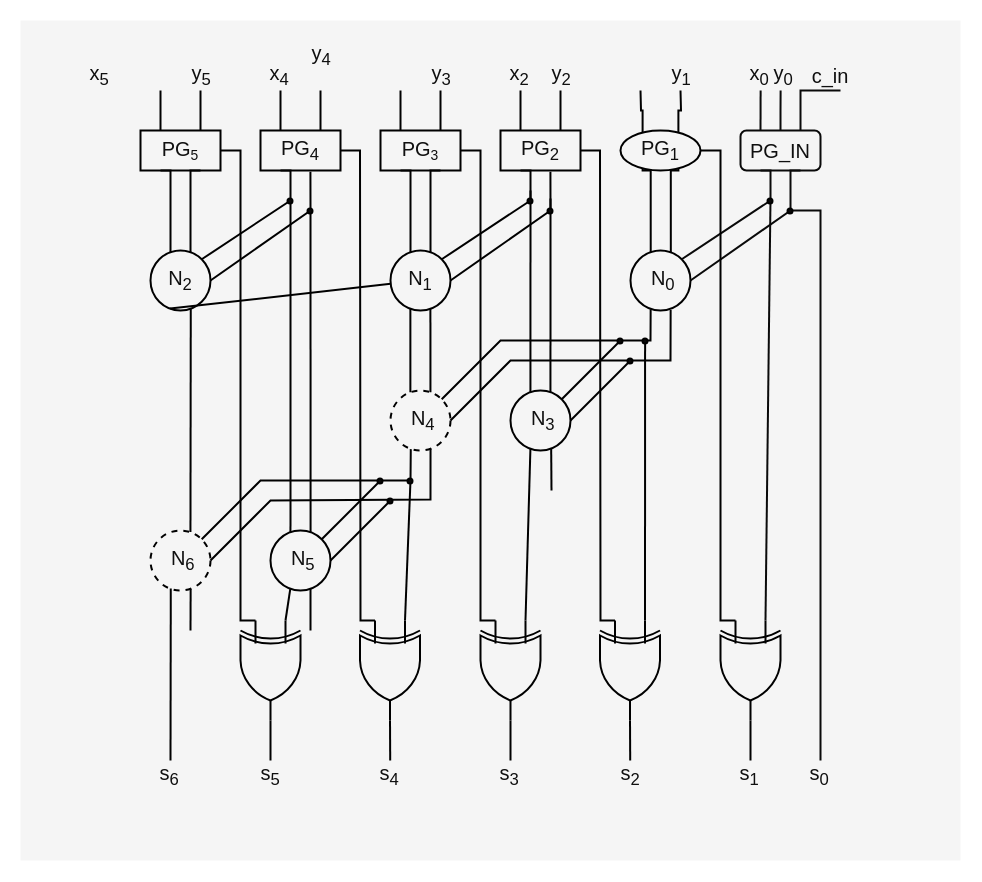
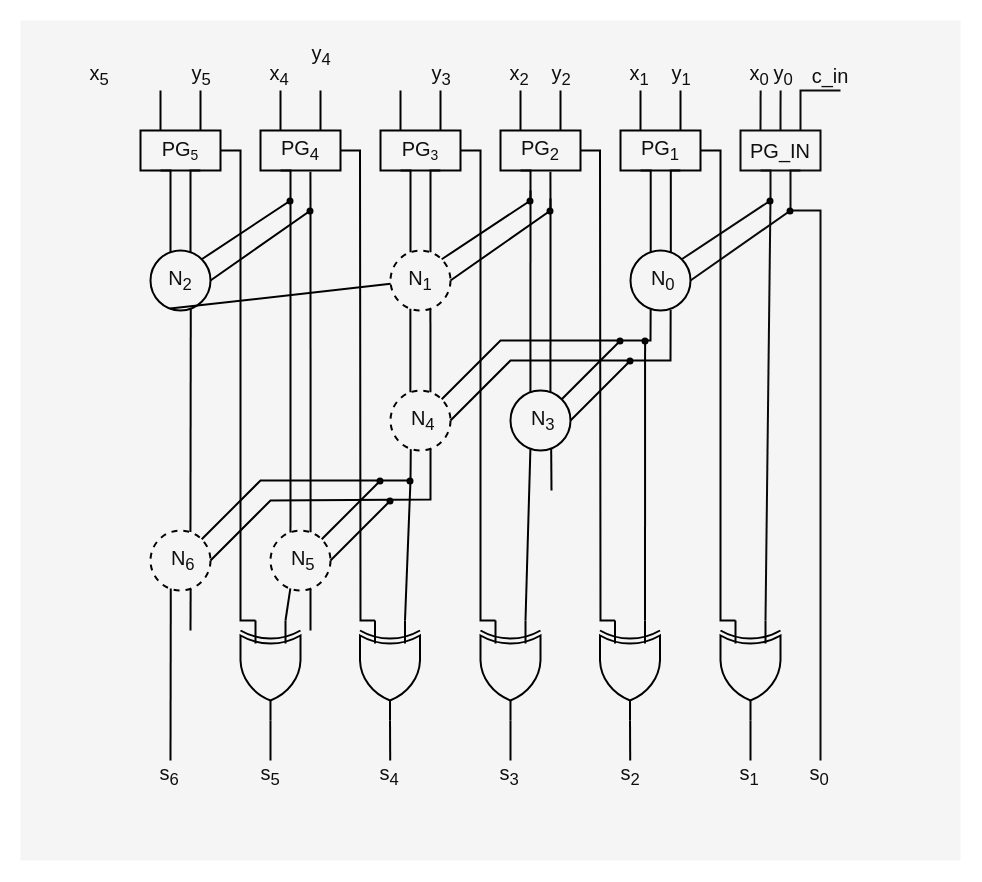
none -> (640, 76)
(661, 151) -> (661, 151)
(781, 151) -> (781, 151)
(421, 281) -> (421, 281)
(301, 561) -> (301, 561)
